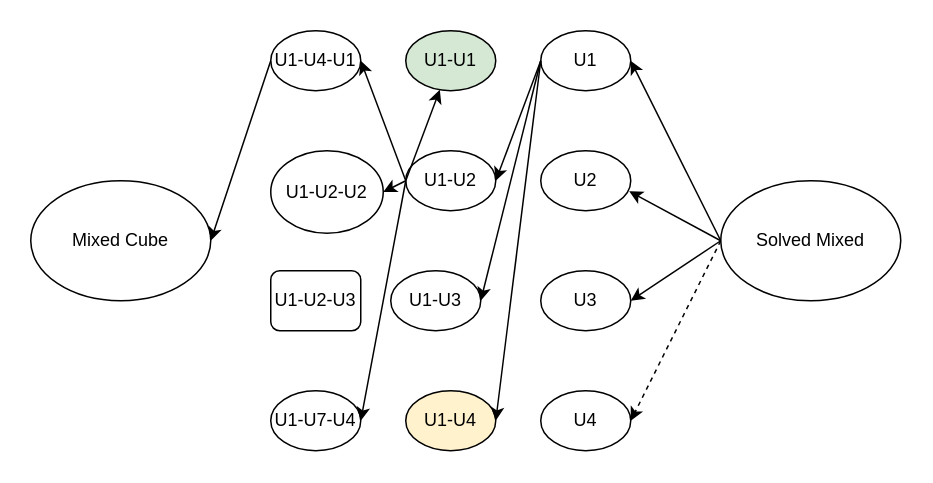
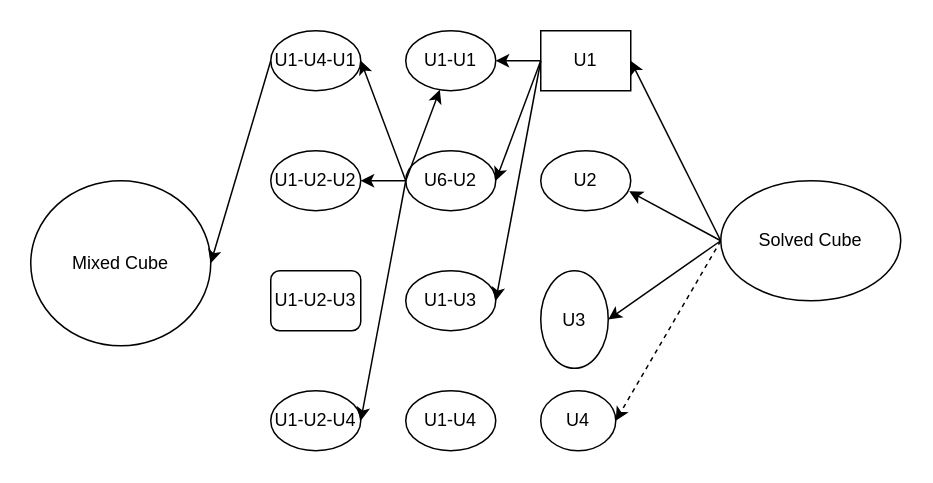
(451, 61) -> (451, 61)
none -> (522, 61)
(586, 61) -> (586, 61)
(451, 181) -> (451, 181)
(327, 192) -> (316, 181)
(121, 241) -> (121, 263)
(811, 241) -> (811, 241)
(518, 244) -> none
(436, 301) -> (451, 301)
(586, 301) -> (575, 320)
(316, 421) -> (316, 421)
(451, 421) -> (451, 421)
(586, 421) -> (578, 421)
